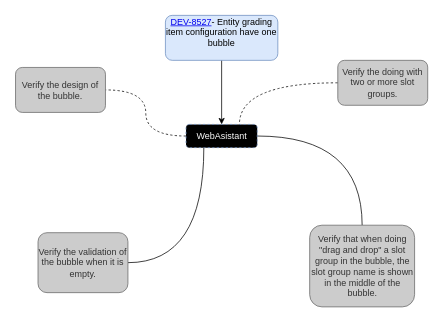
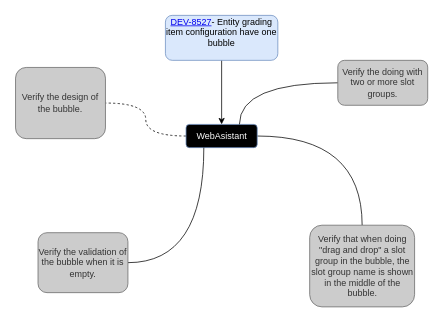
(280, 88) -> (280, 88)
(60, 90) -> (60, 103)
(222, 136) -> (222, 136)
